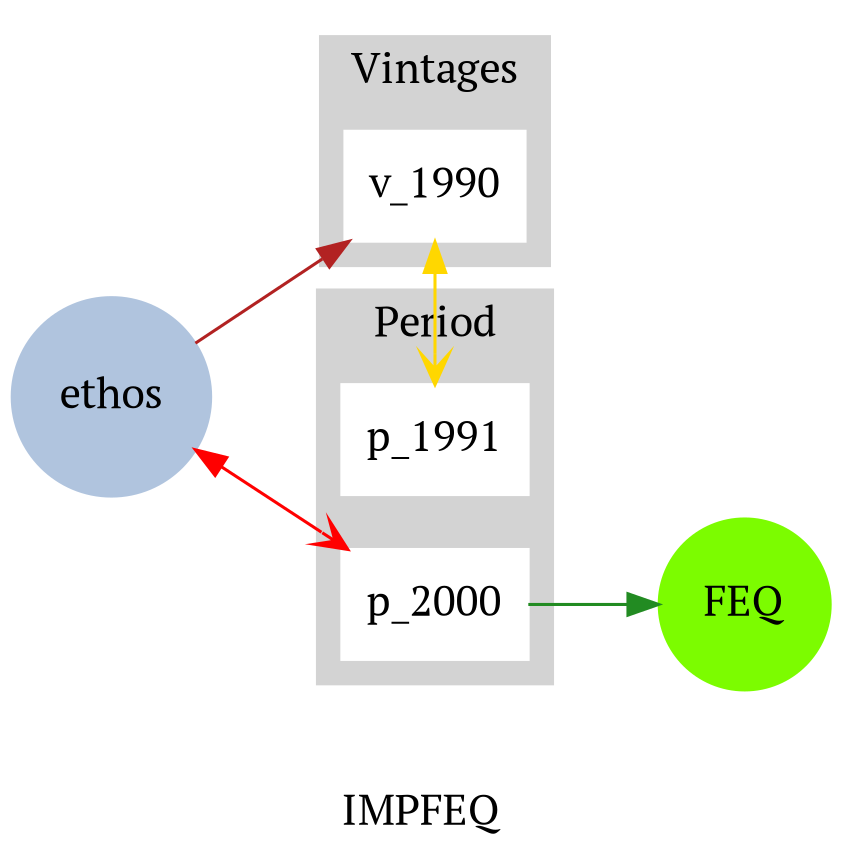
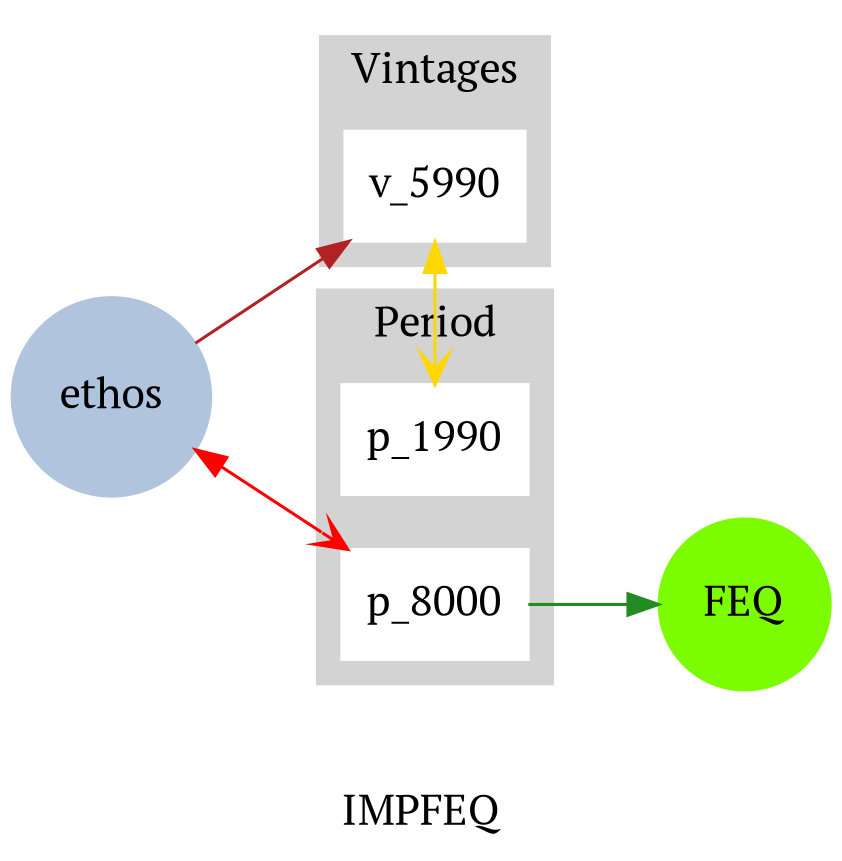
(435, 186) -> (435, 186)
(435, 440) -> (435, 440)
(435, 604) -> (435, 604)
